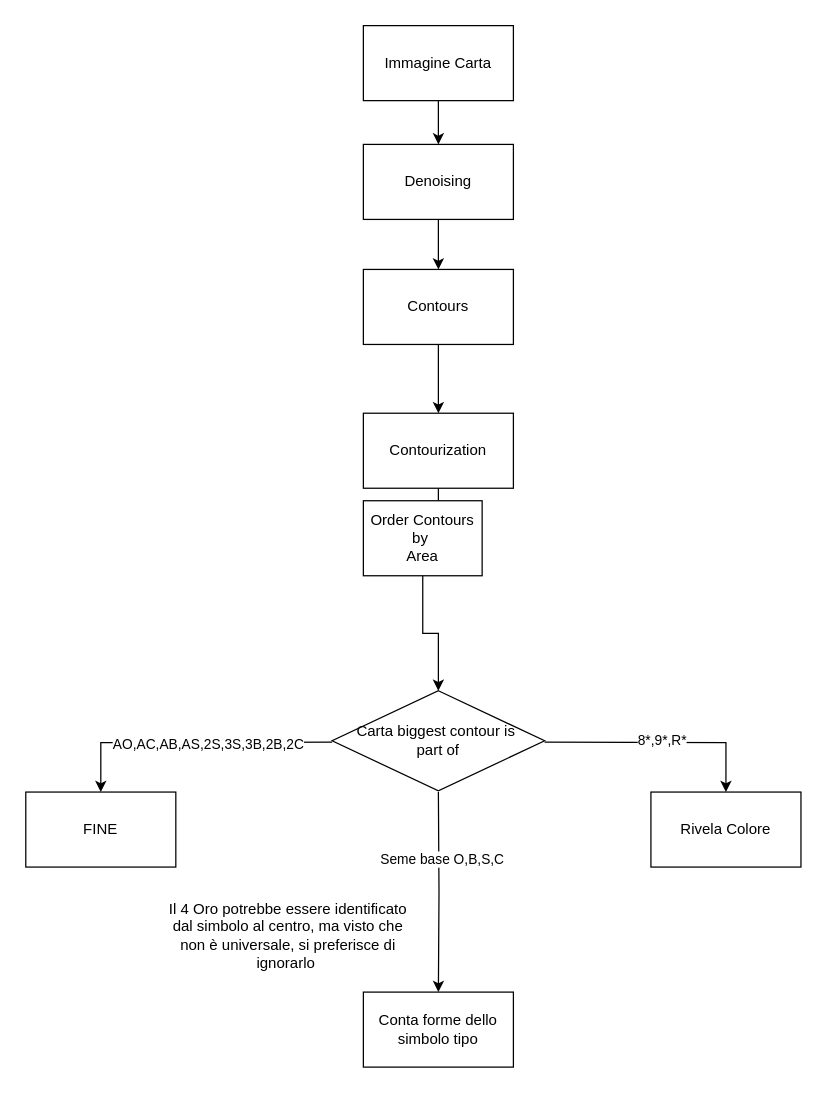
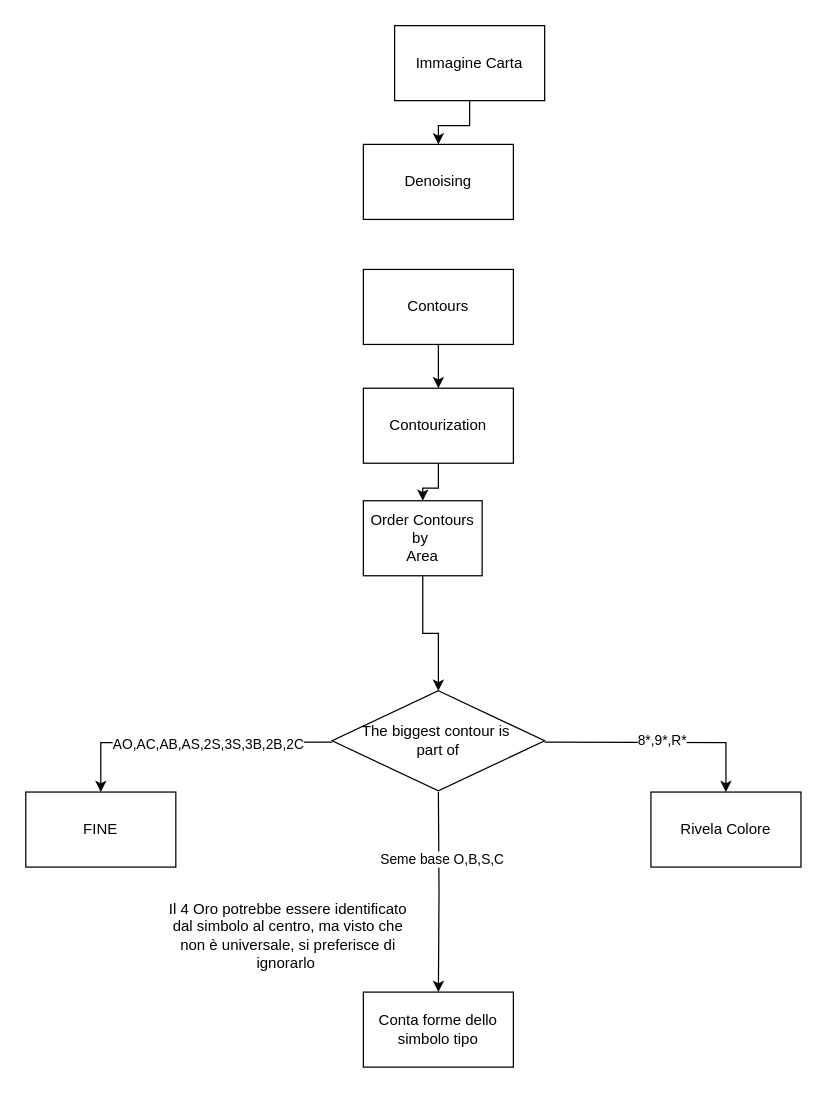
(438, 63) -> (469, 63)
(438, 240) -> none
(438, 451) -> (438, 426)
(438, 741) -> (438, 741)
